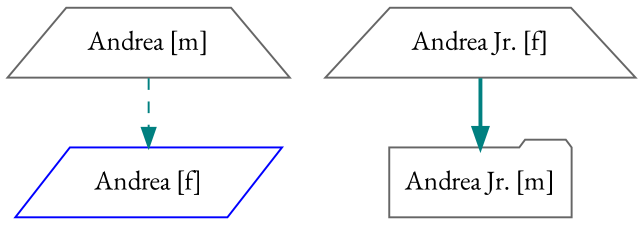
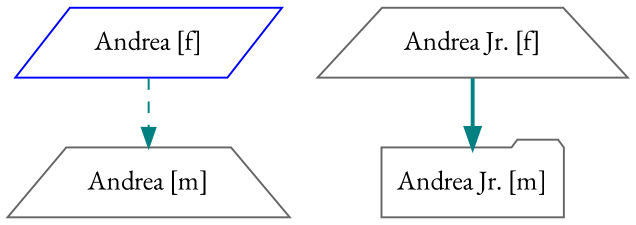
(149, 103) -> (149, 103)
